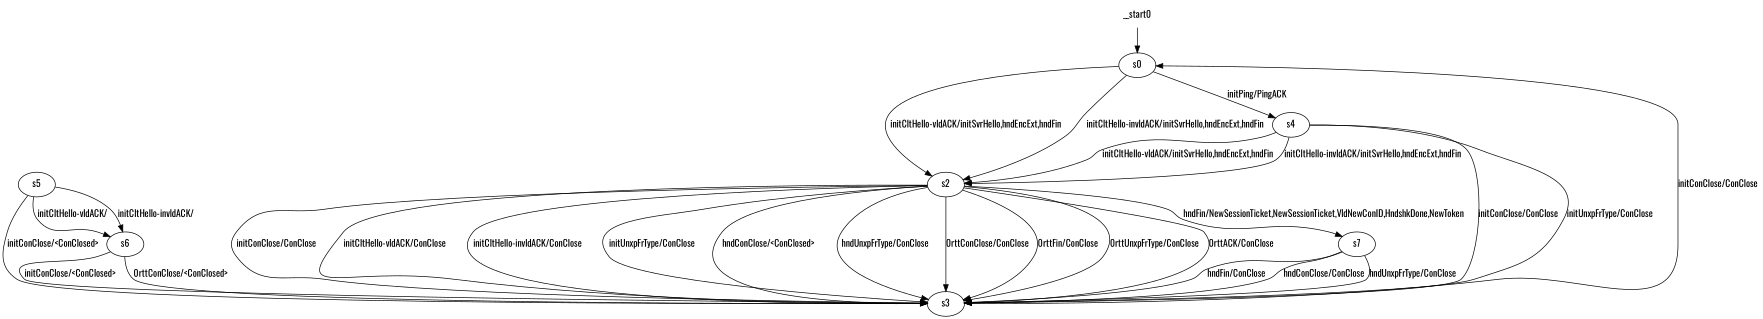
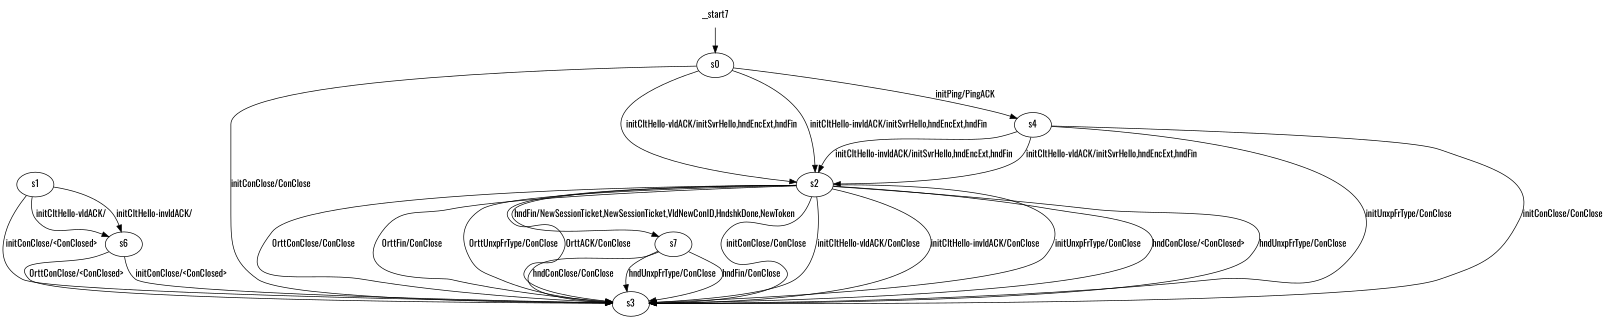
(1137, 15) -> (715, 15)
(37, 185) -> (35, 185)
(1657, 285) -> (231, 143)
